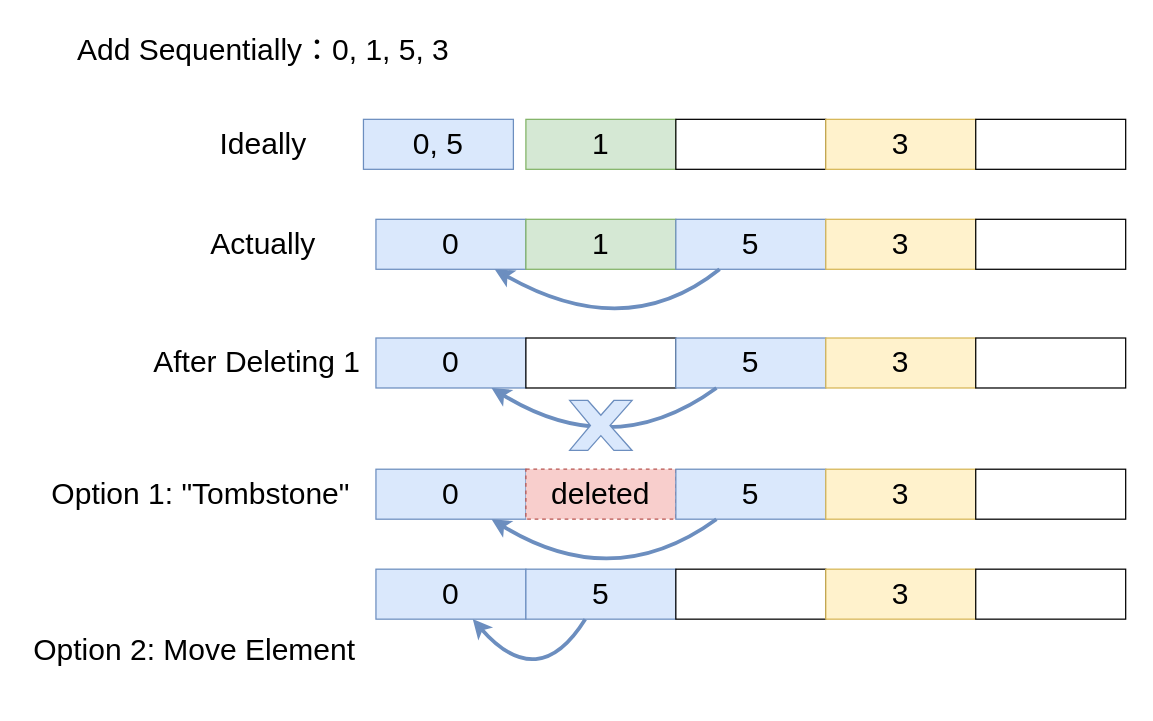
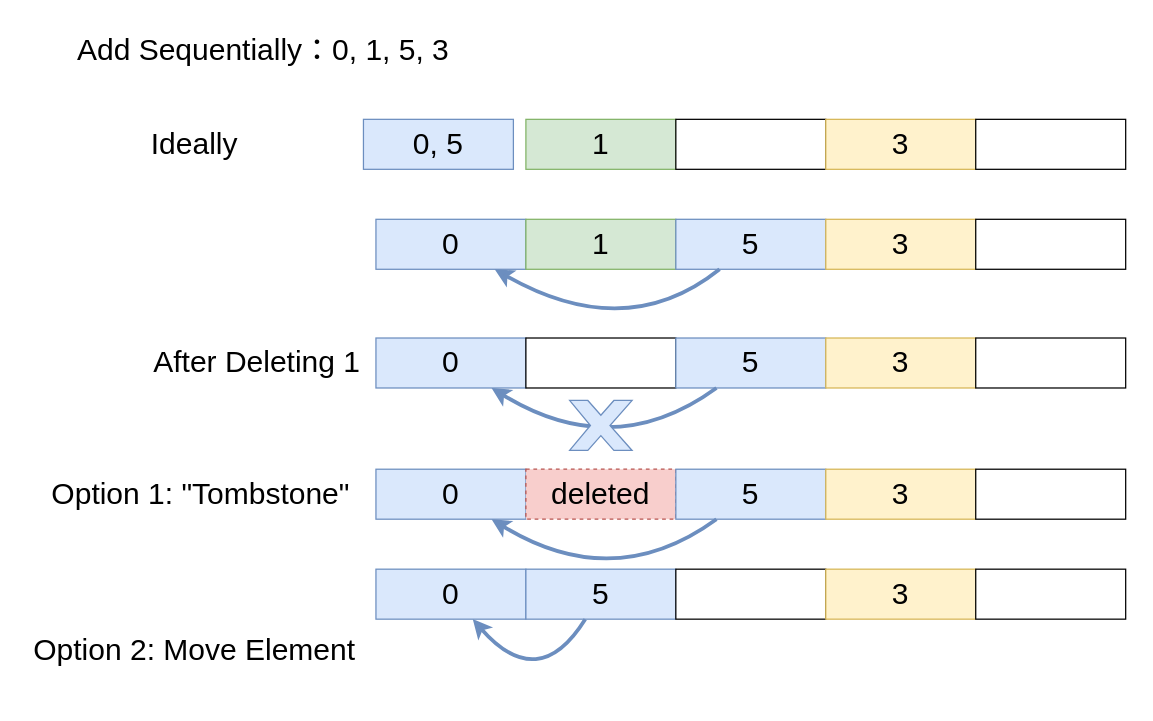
(263, 144) -> (194, 144)
(263, 244) -> none
